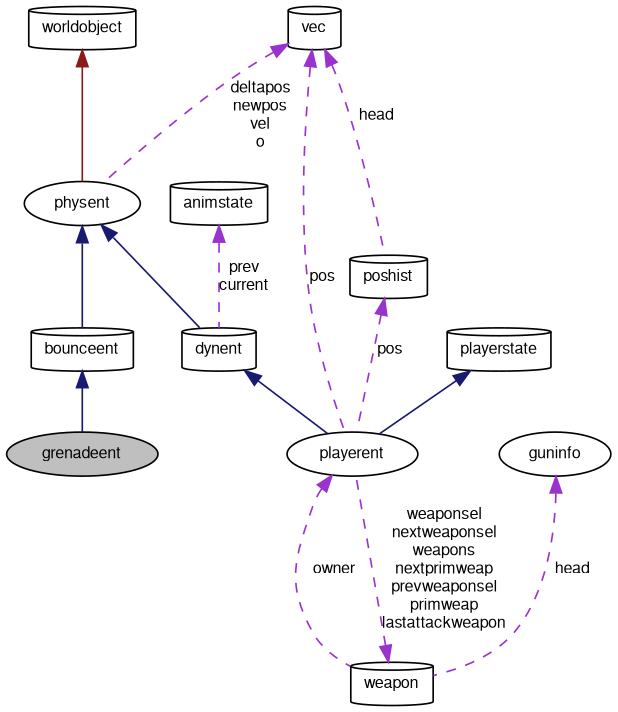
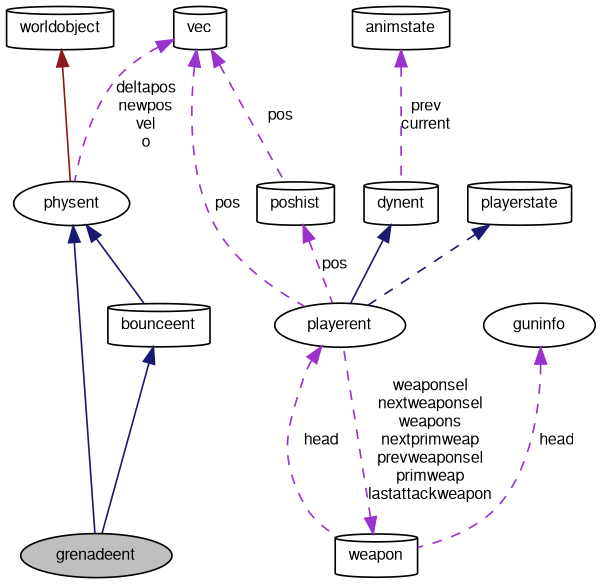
(377, 116) -> (281, 116)
(157, 283) -> (85, 388)
(418, 407) -> (422, 270)
(334, 569) -> (322, 440)
